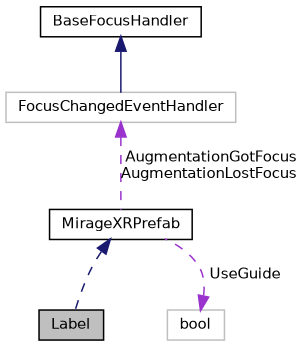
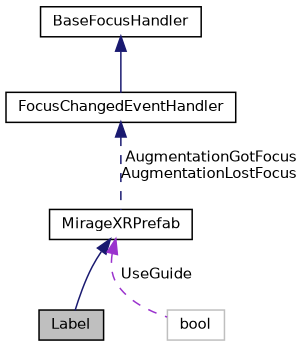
(121, 107) -> (121, 107)
(121, 174) -> (121, 174)
(195, 261) -> (127, 295)
(86, 280) -> (86, 280)
